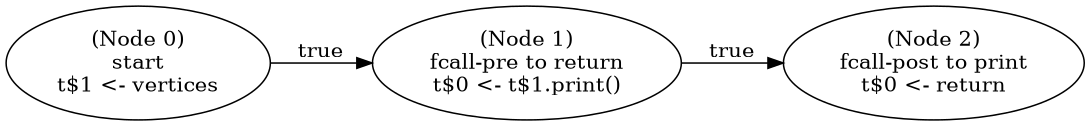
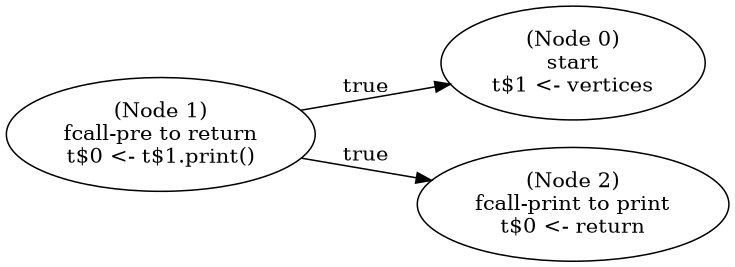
(314, 63) -> (368, 99)
(934, 63) -> (573, 204)
